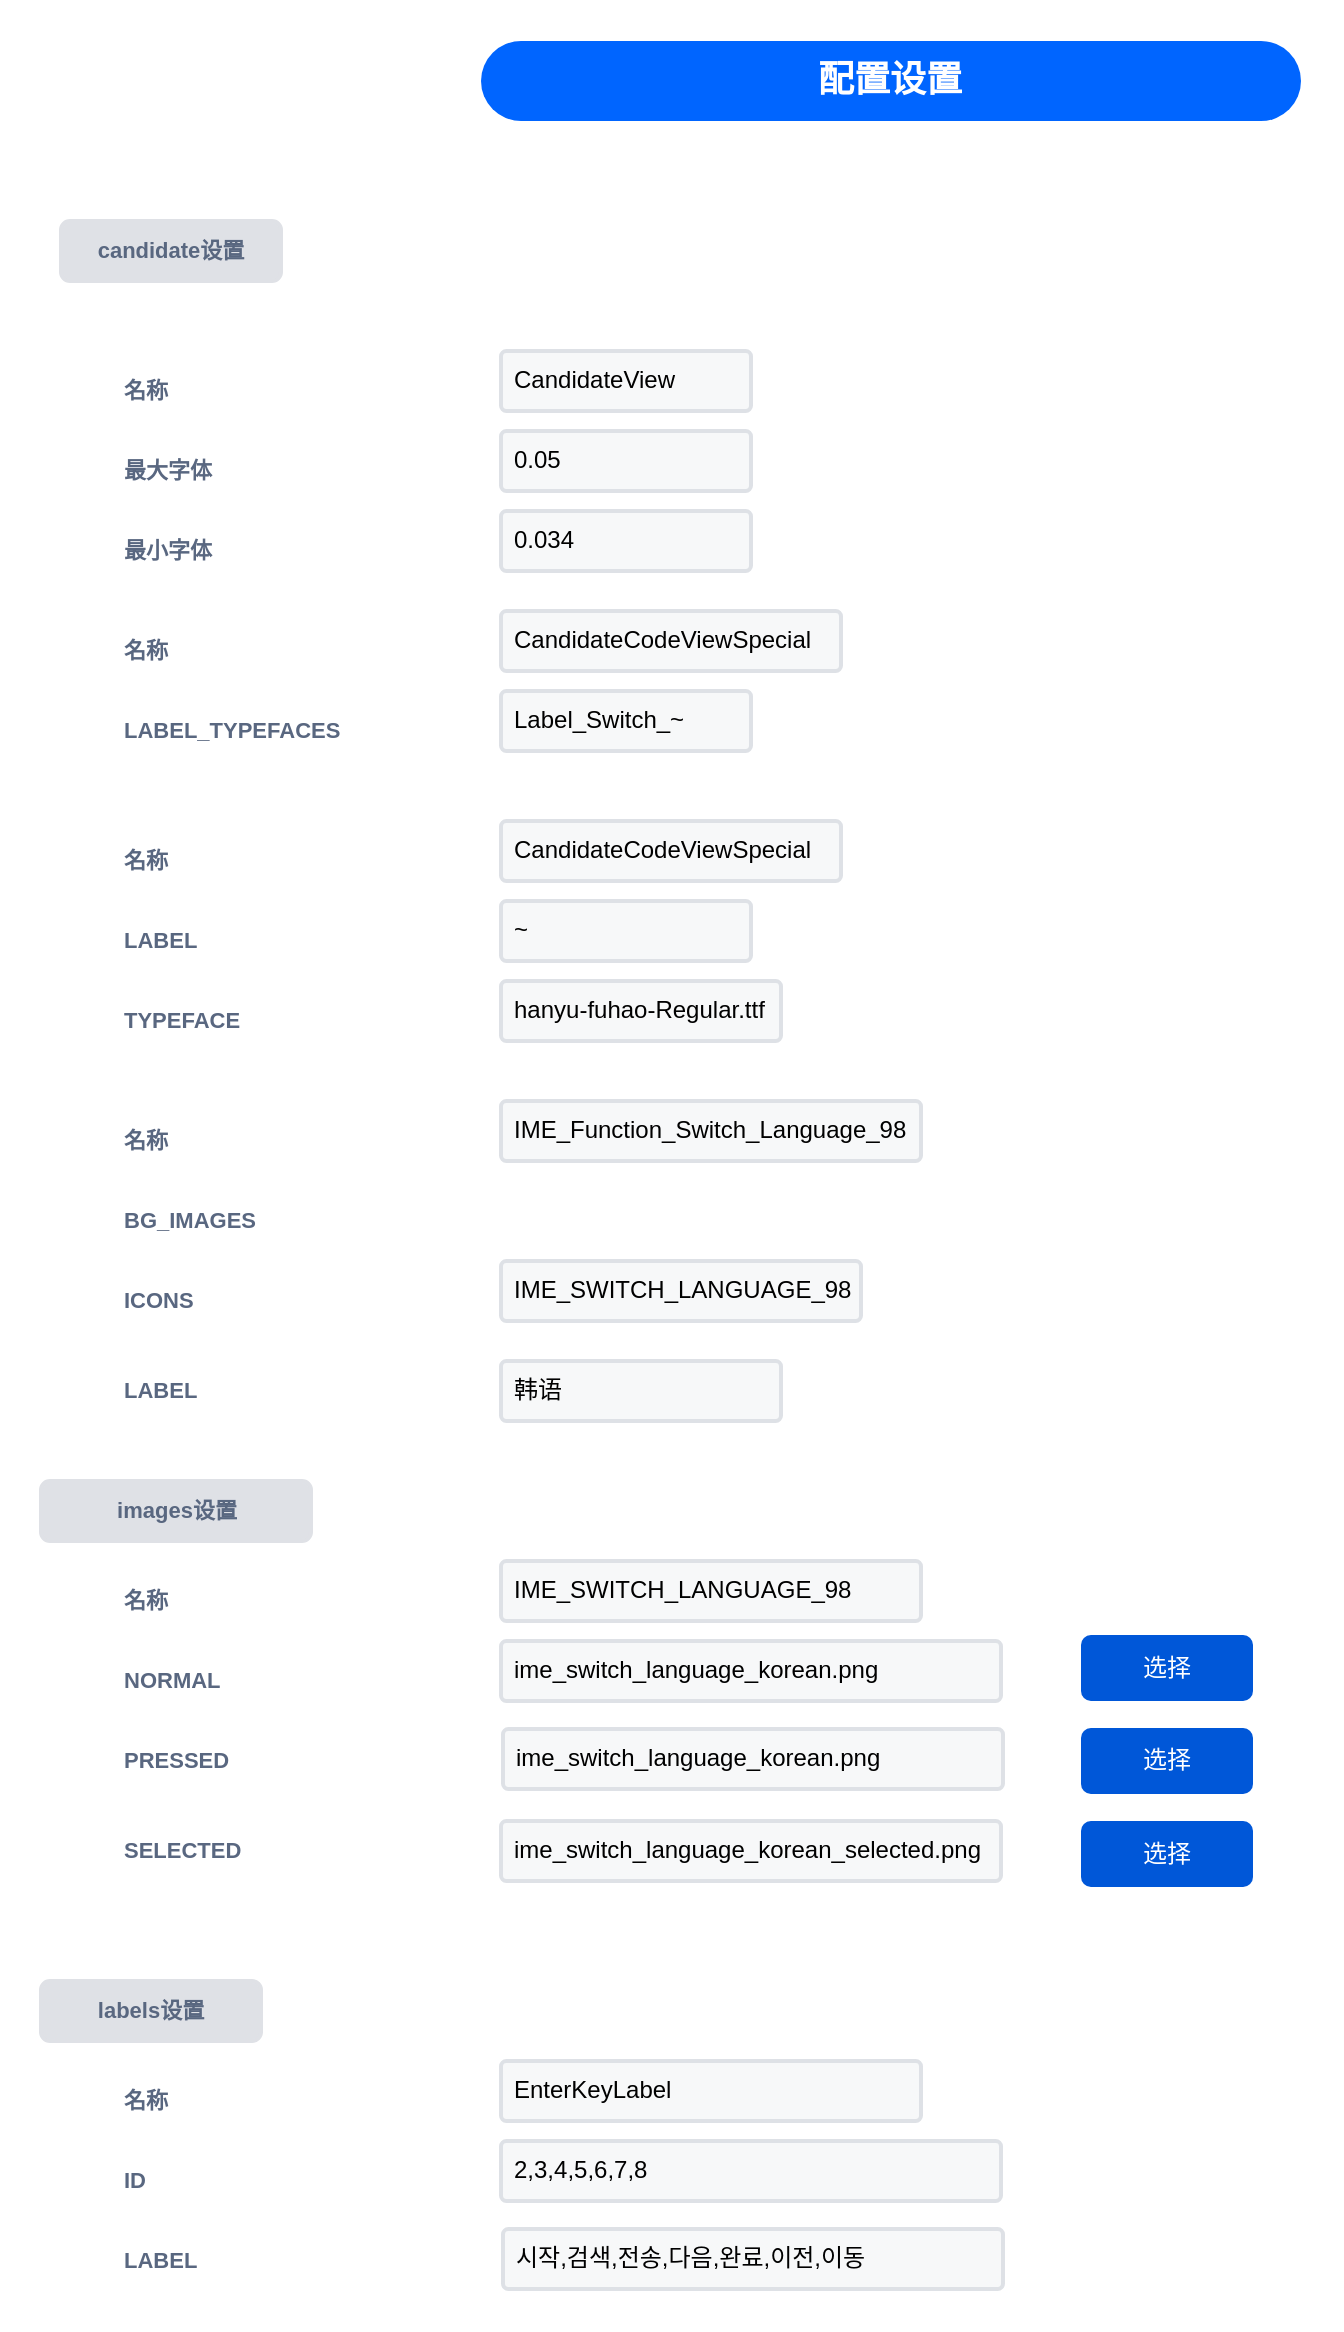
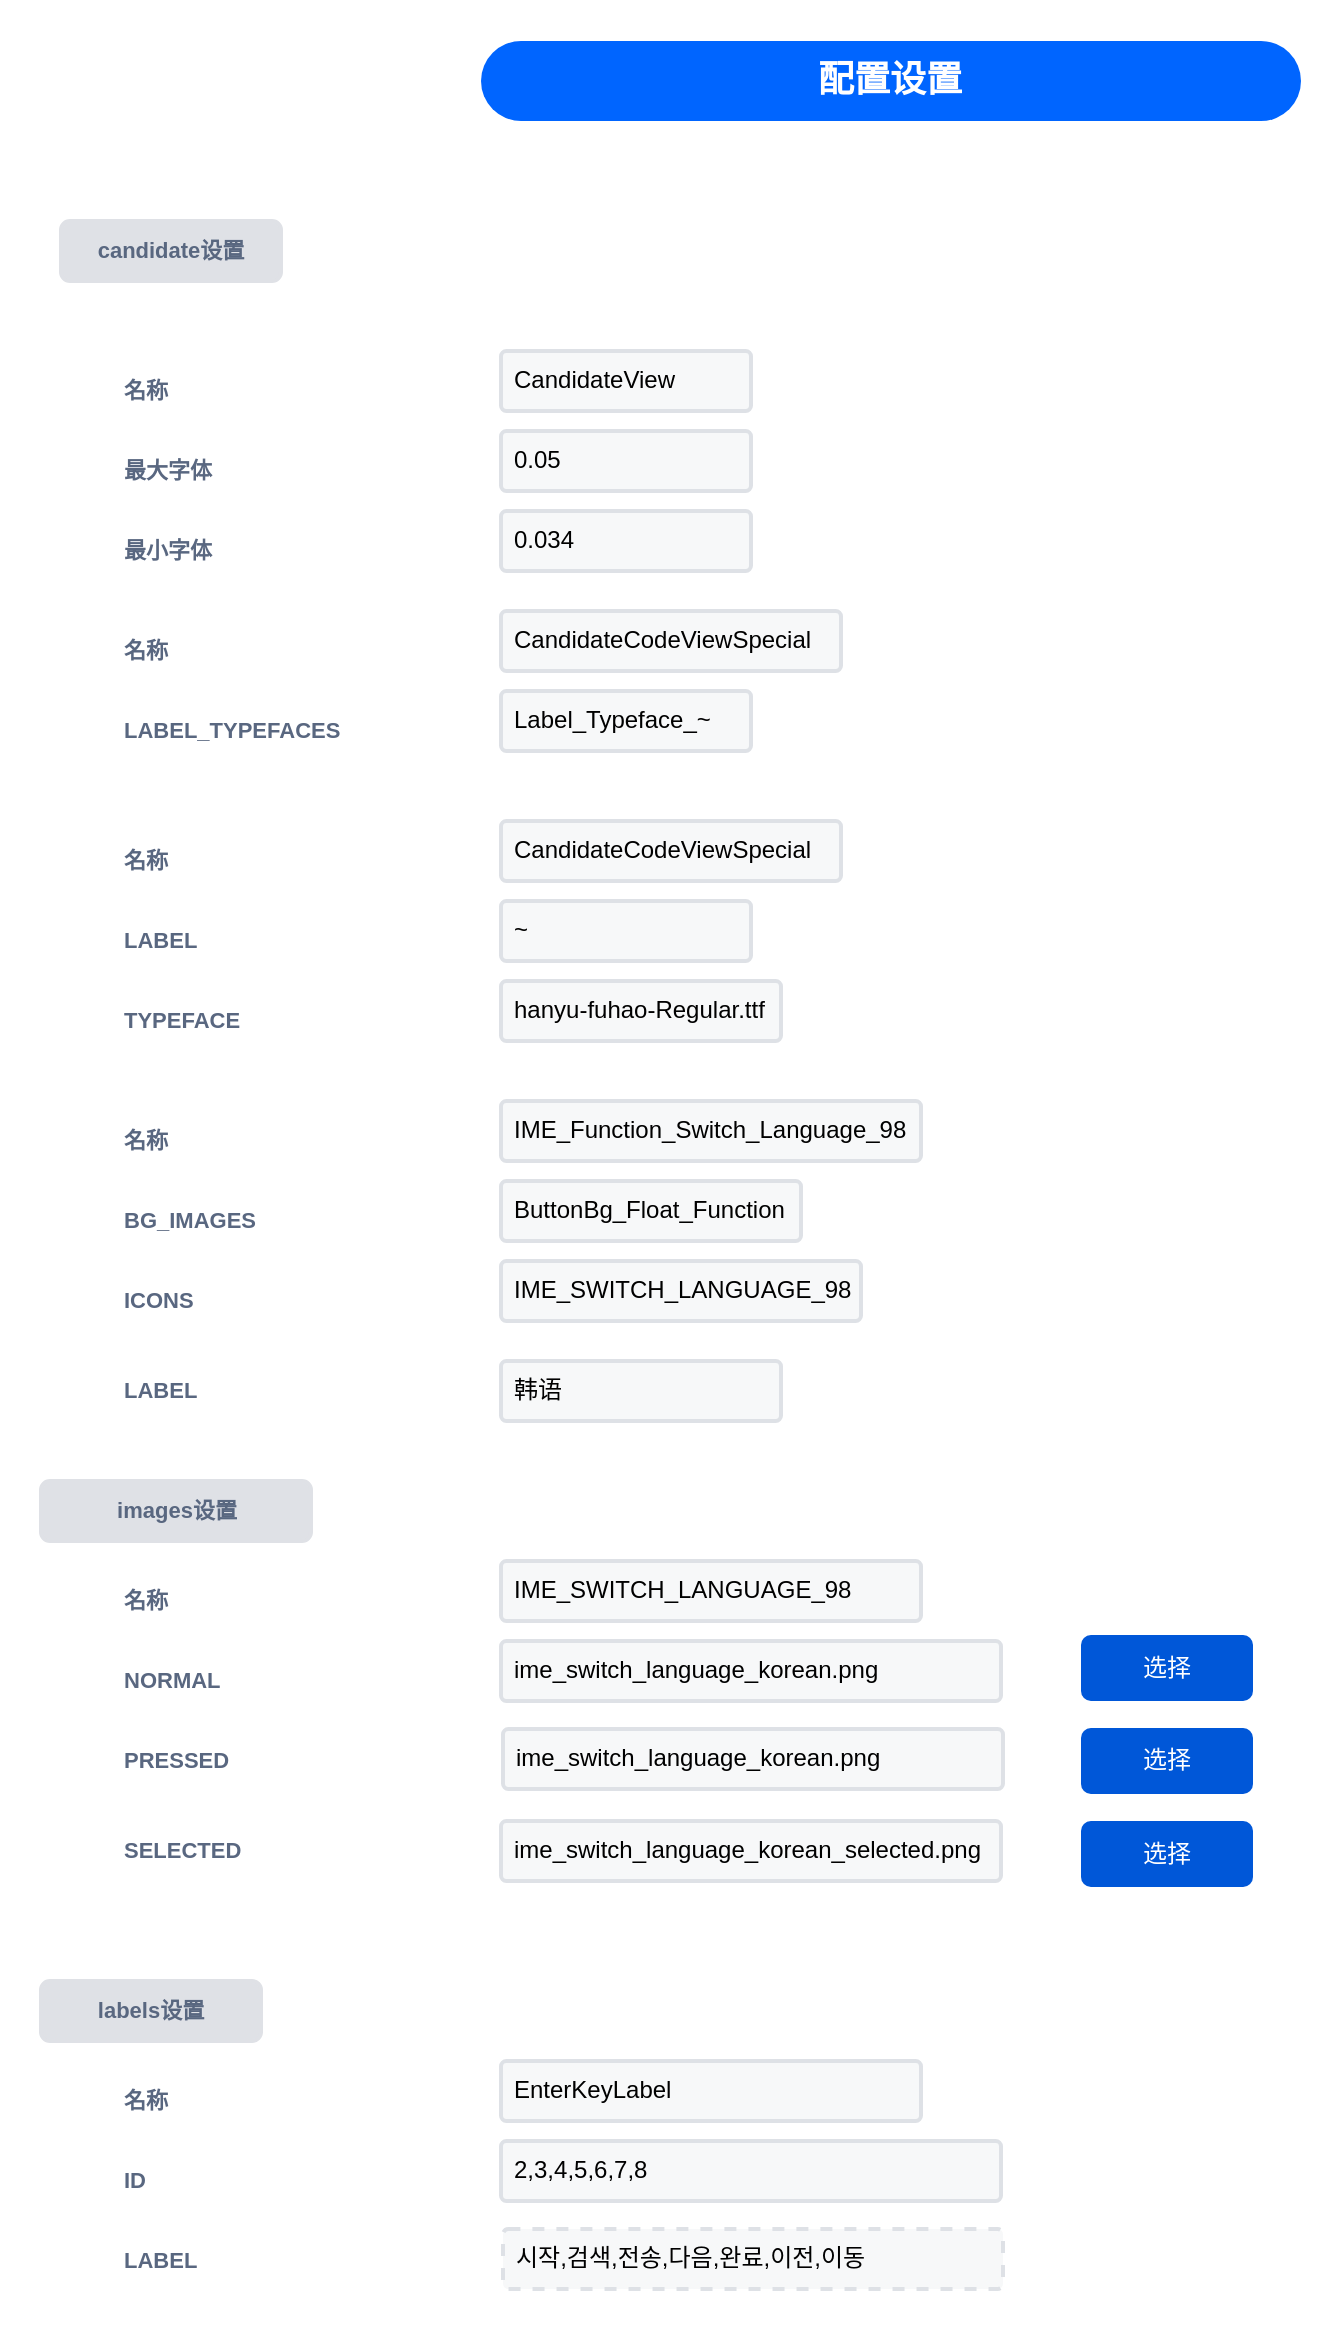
(603, 721) -> (619, 721)
none -> (651, 1211)
(753, 2259) -> (753, 2259)
